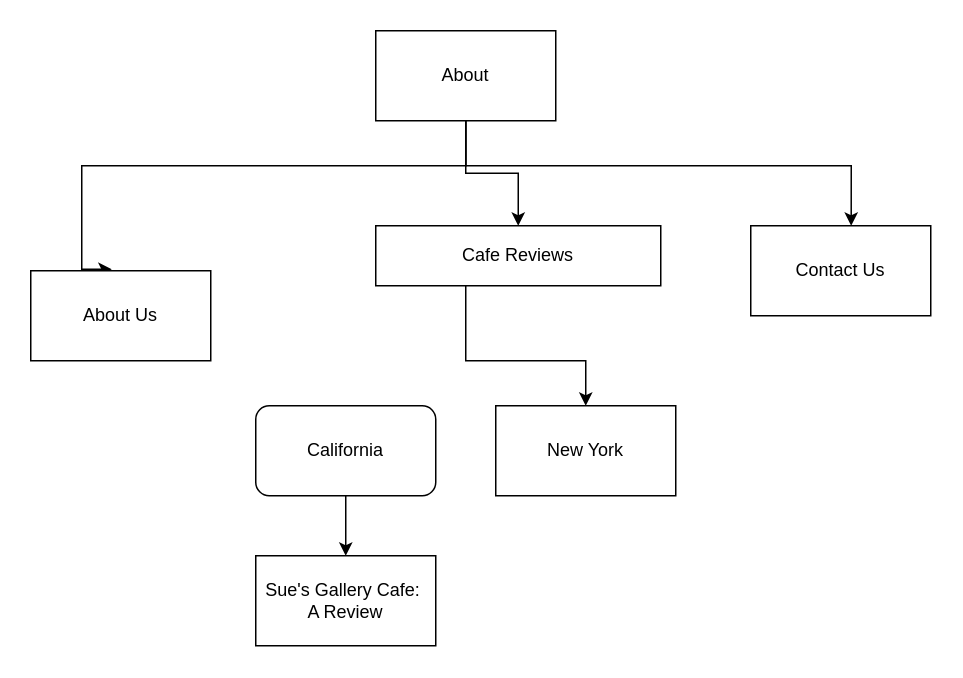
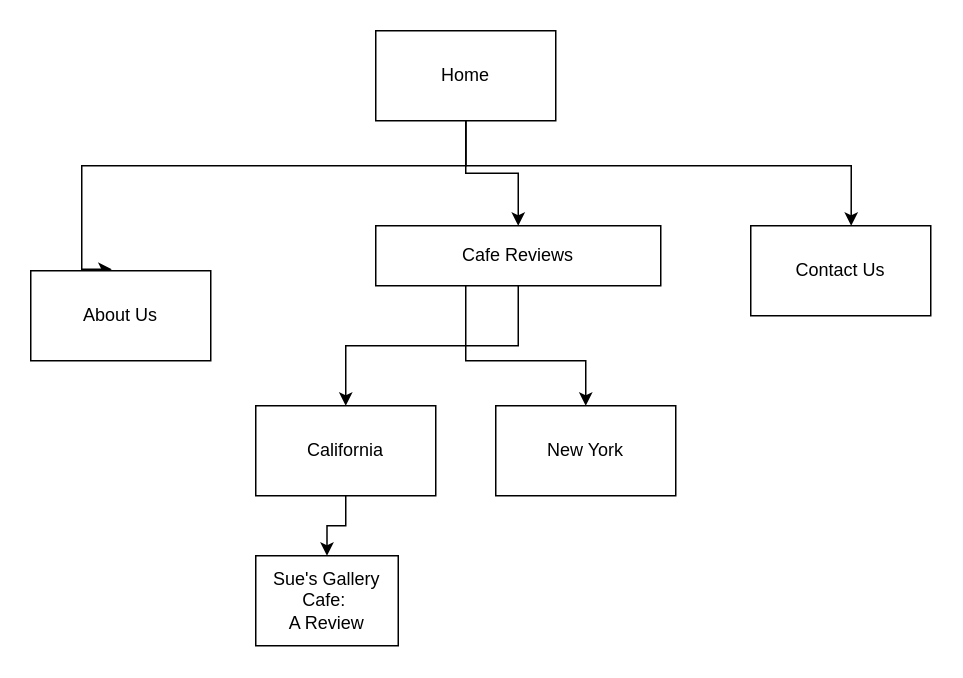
(466, 76) -> (466, 76)
none -> (437, 346)
(346, 451) -> (346, 451)
(346, 601) -> (327, 601)
